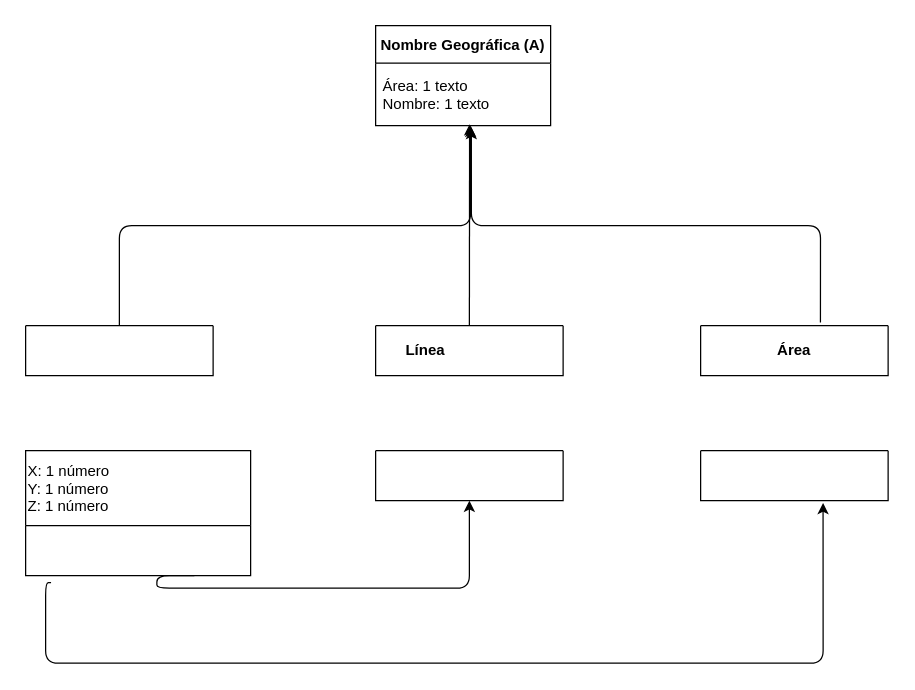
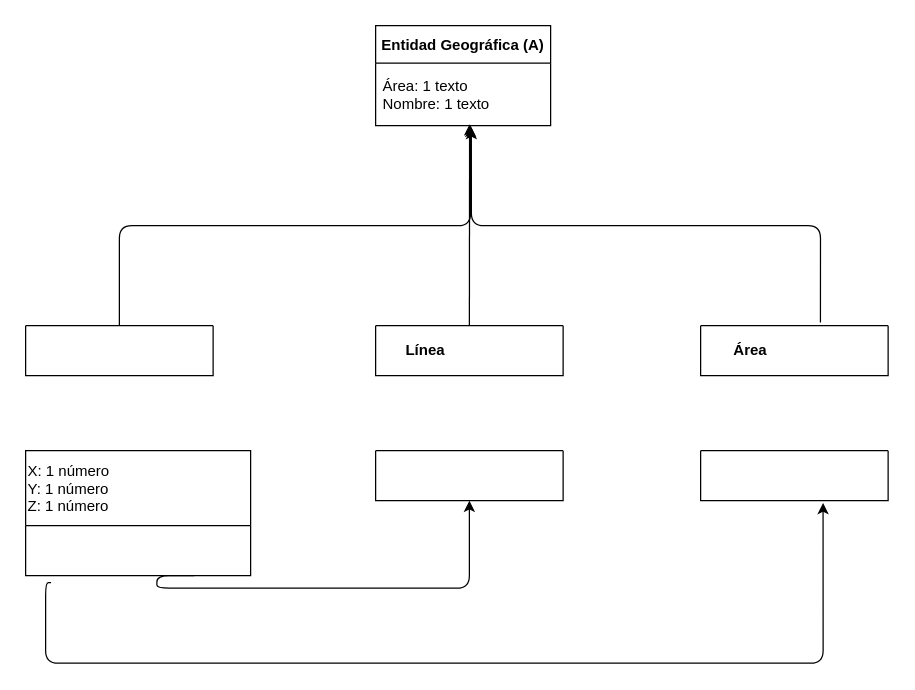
(463, 45) -> (463, 45)
(794, 351) -> (751, 351)
